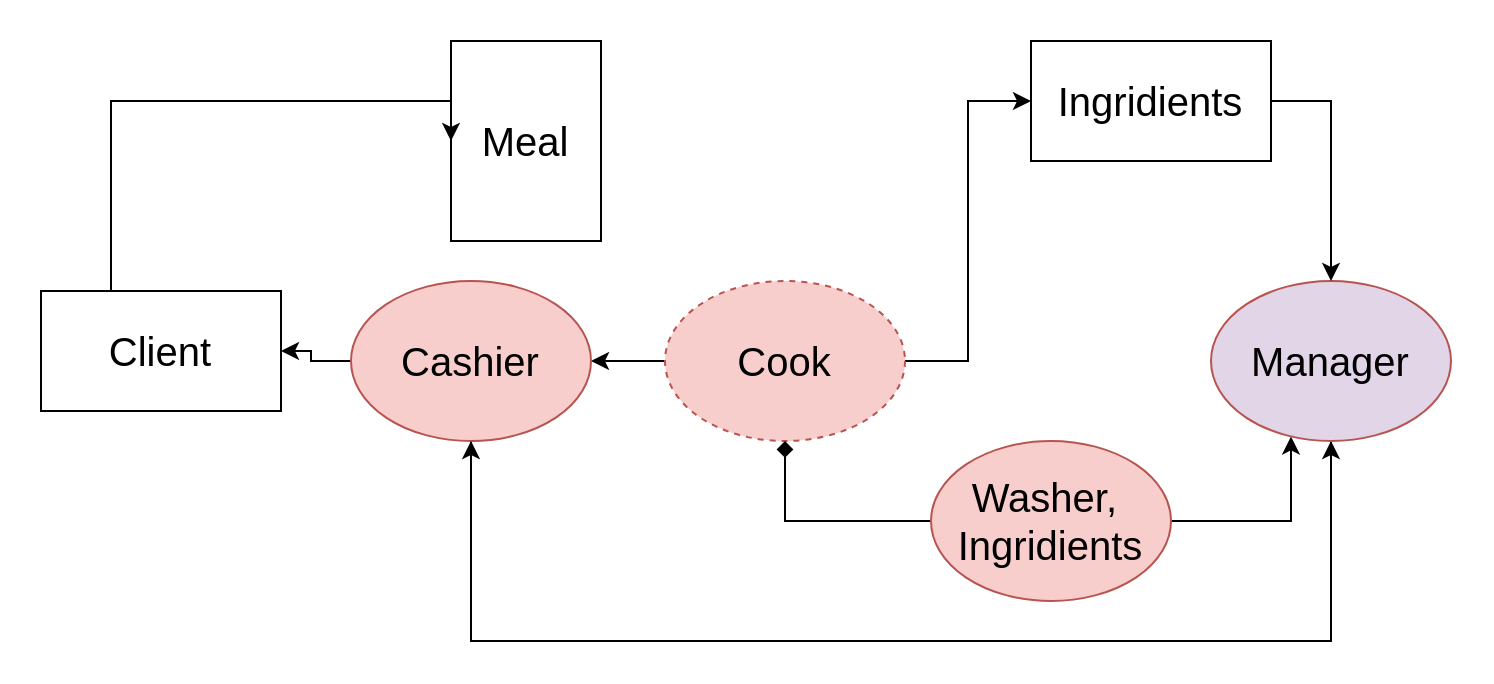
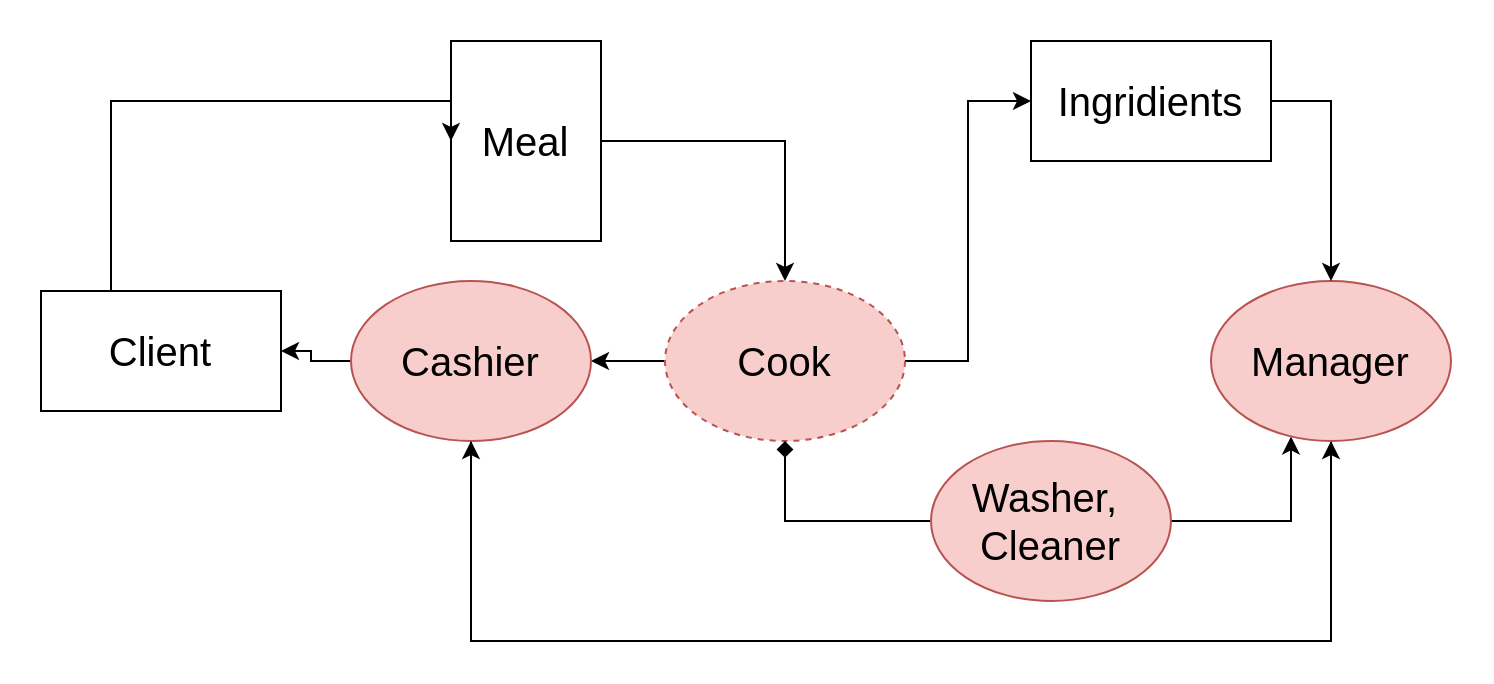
none -> (756, 141)
(1331, 361) -> (1331, 361)
(1051, 521) -> (1051, 521)
